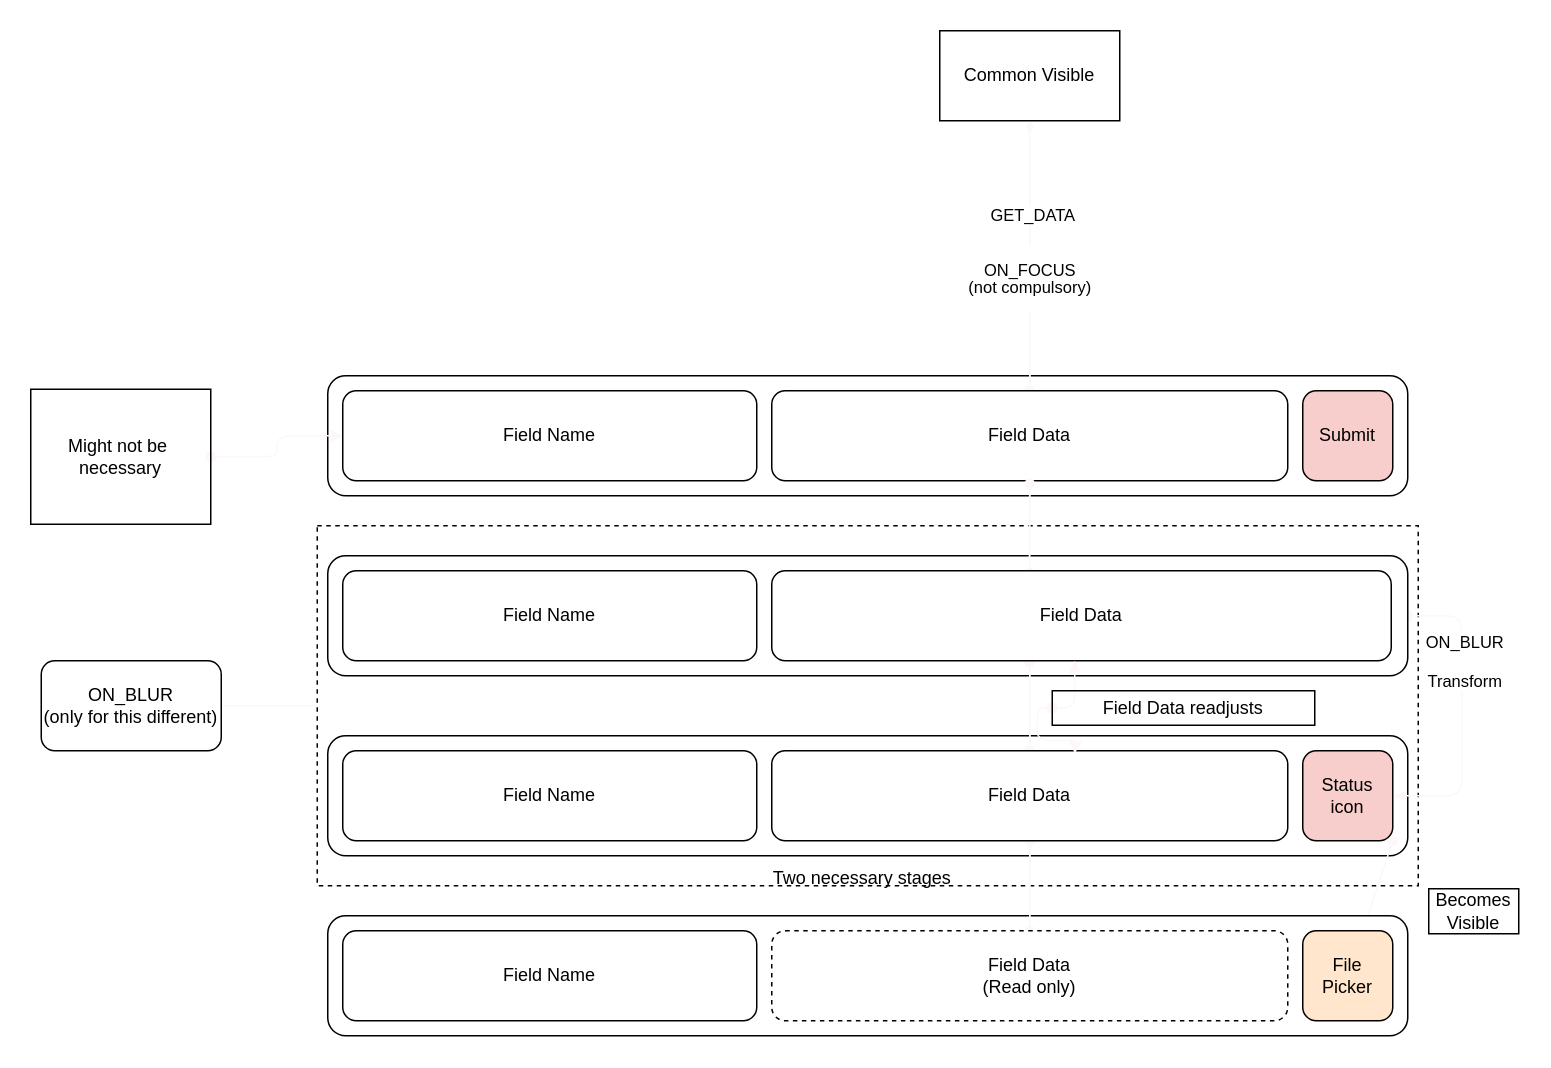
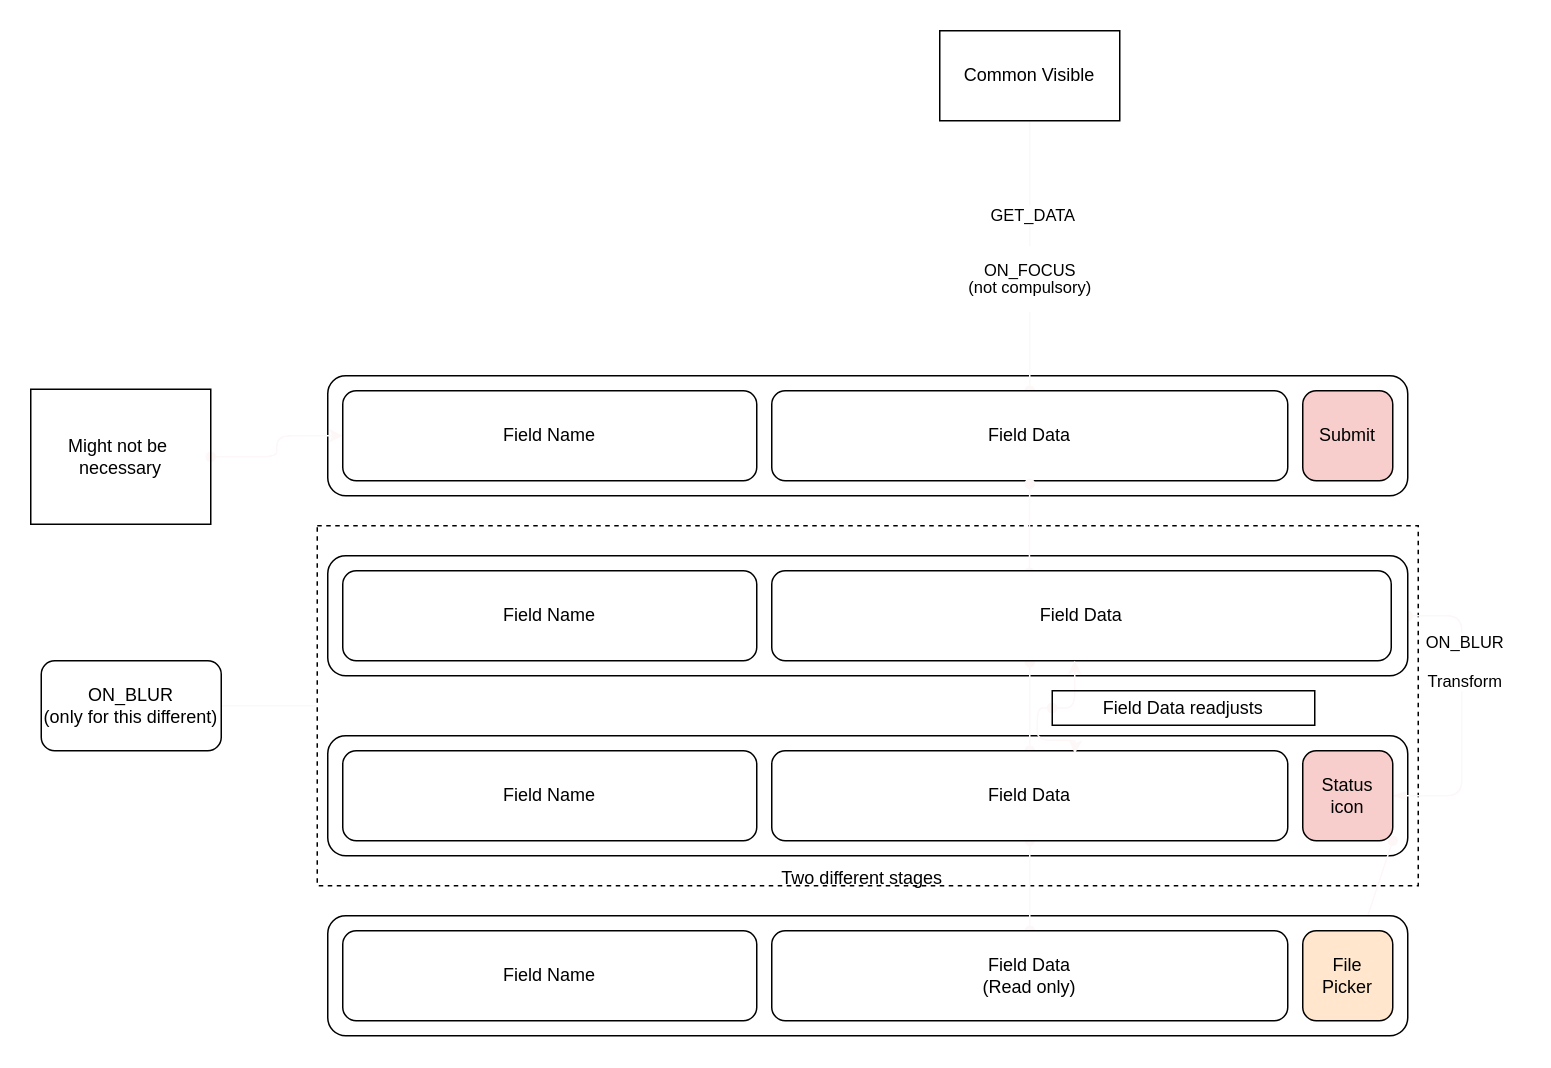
(863, 878) -> (863, 878)
(1474, 911) -> none
(1030, 930) -> none
(1030, 976) -> (1030, 976)
